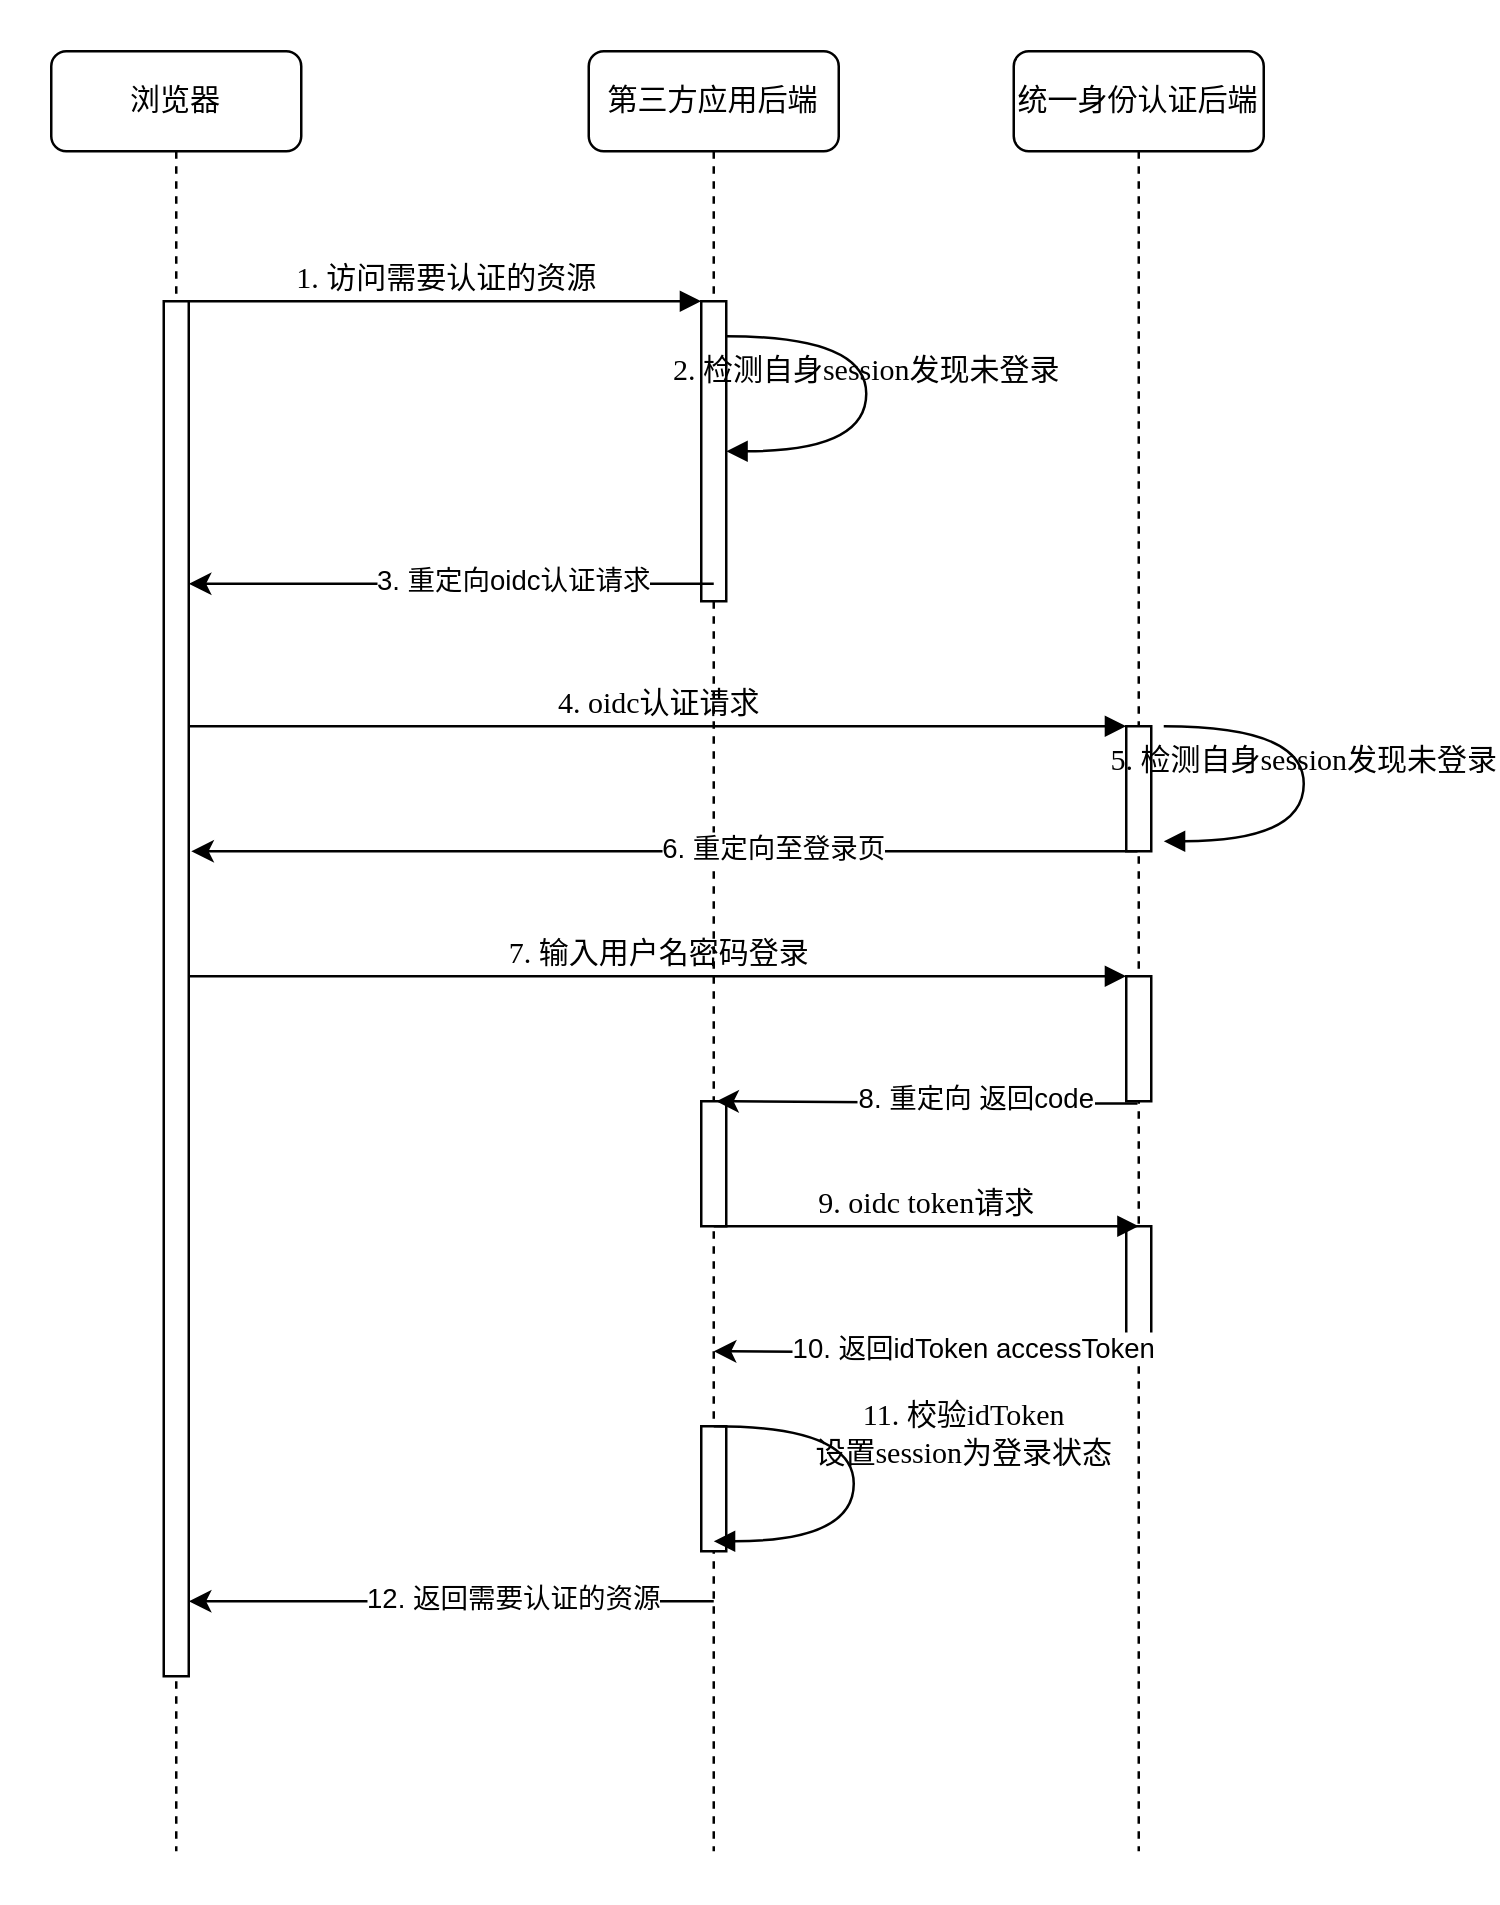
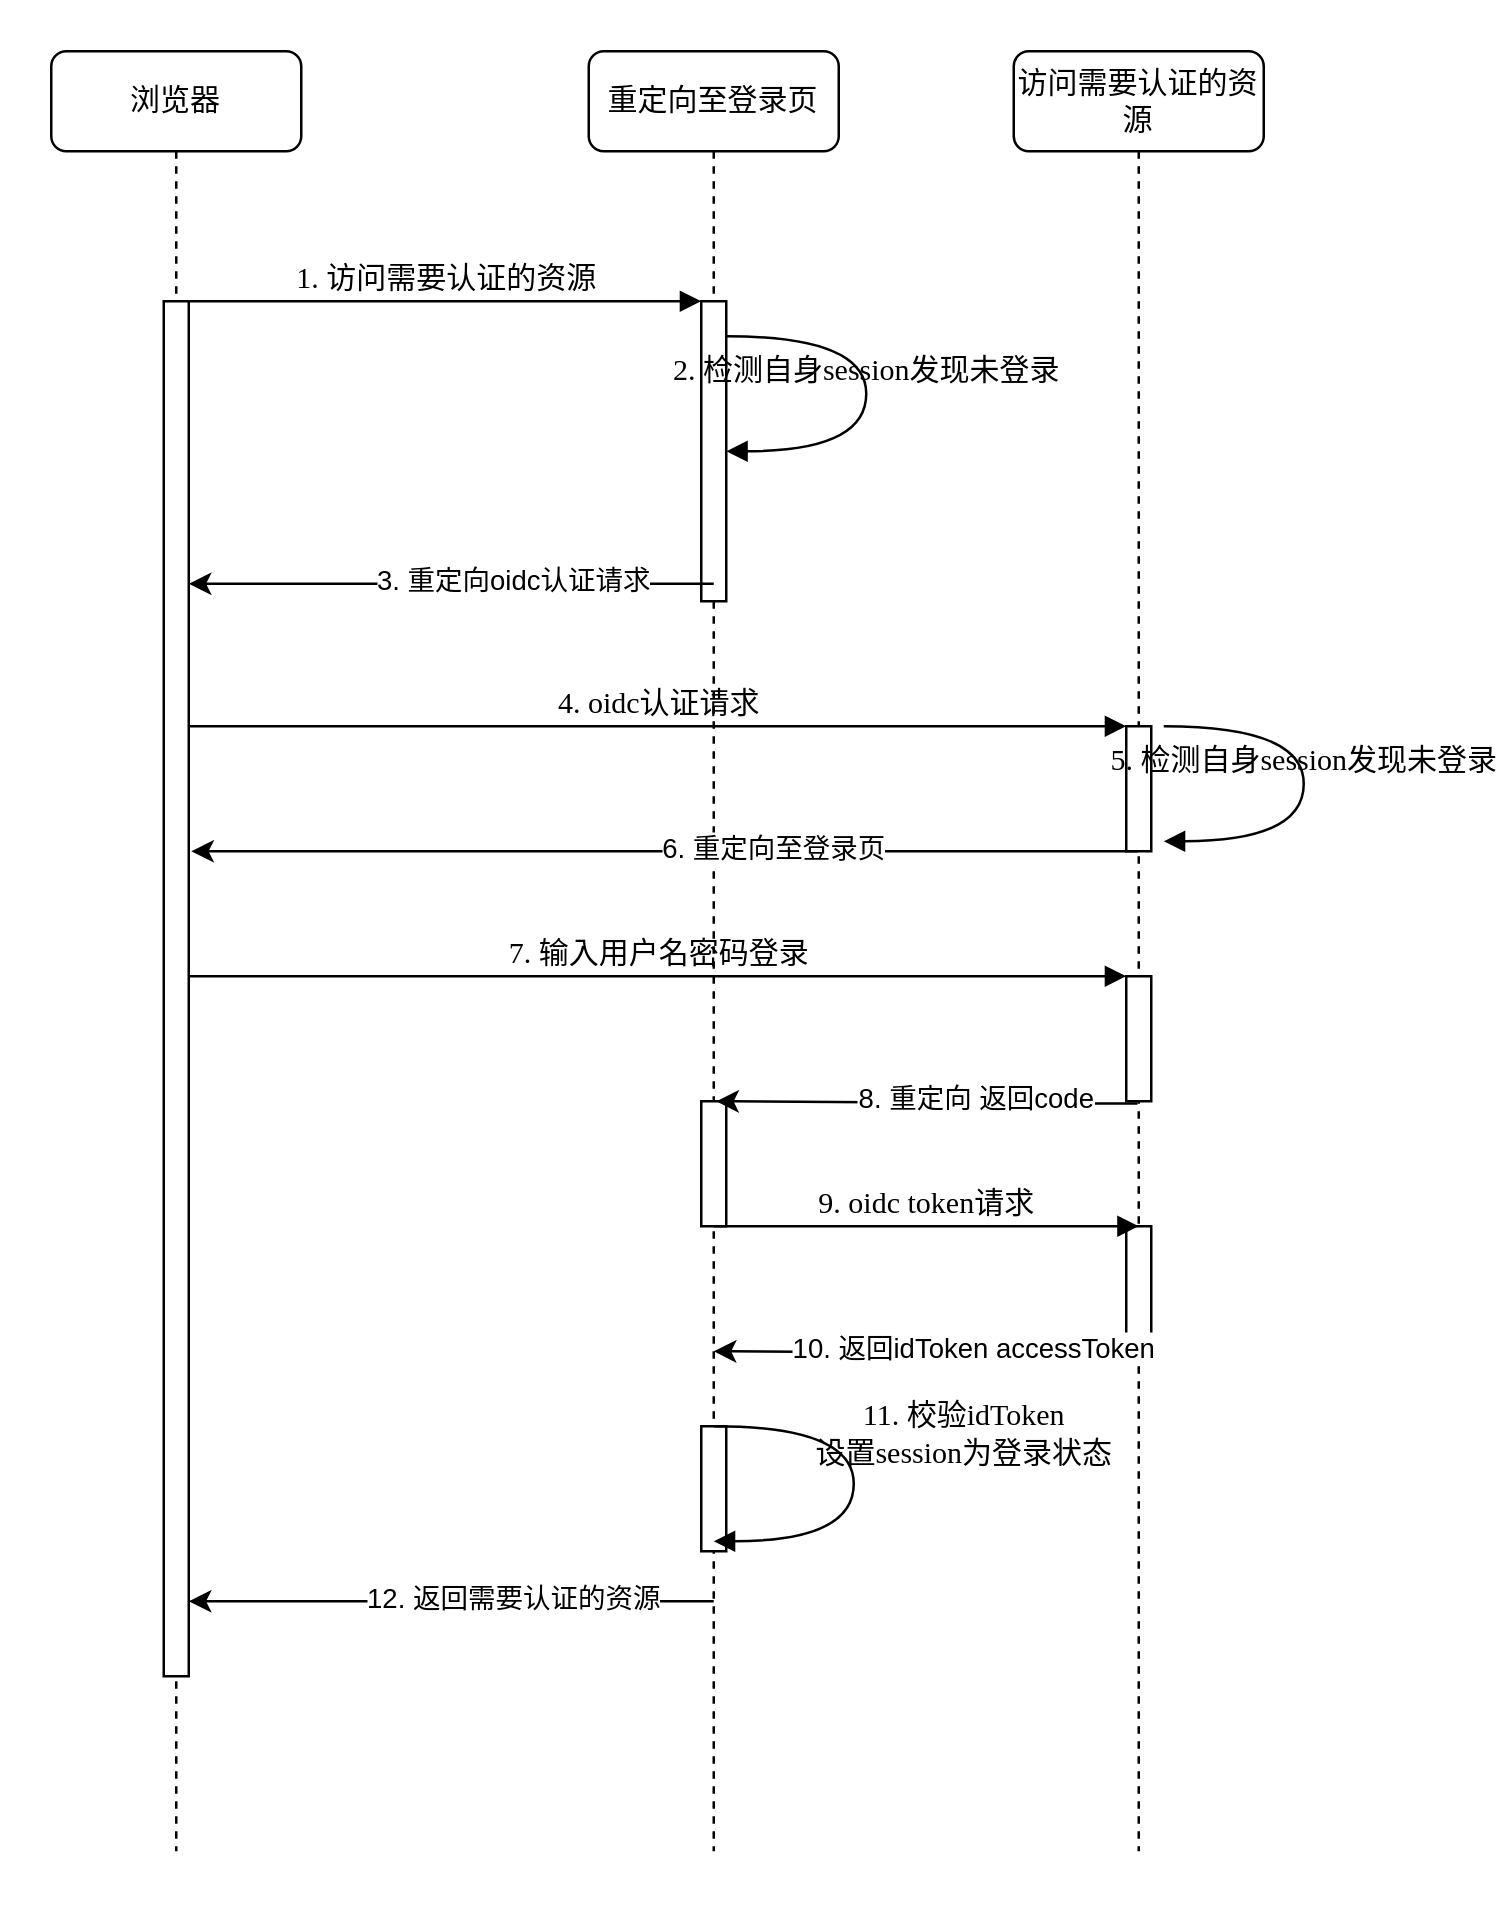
(714, 101) -> (714, 101)
(1139, 101) -> (1139, 101)
